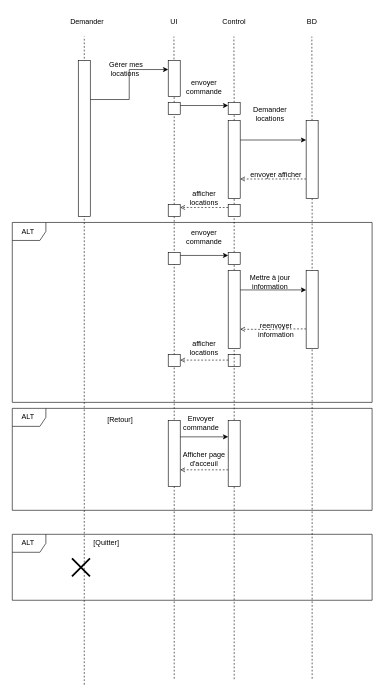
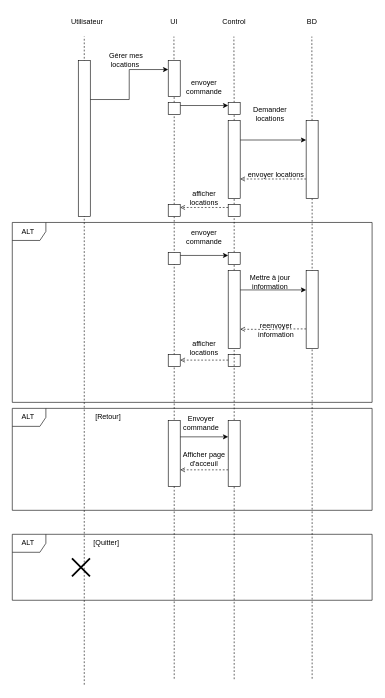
(87, 21) -> (87, 21)
(126, 69) -> (126, 60)
(276, 174) -> (276, 174)
(120, 420) -> (108, 417)
